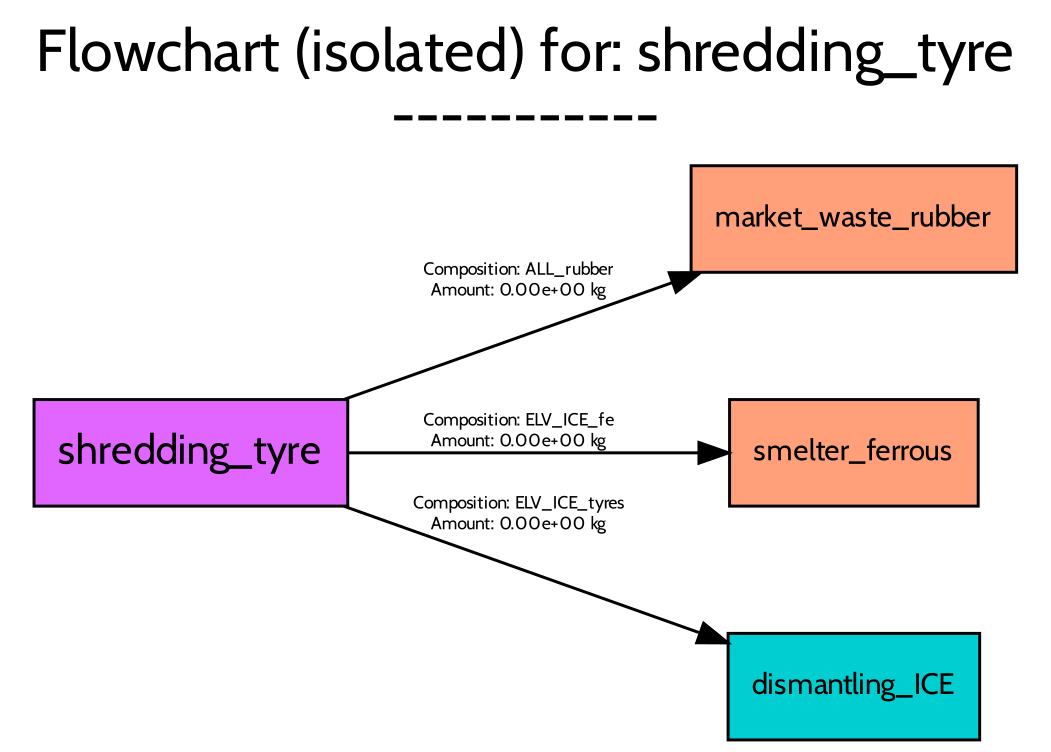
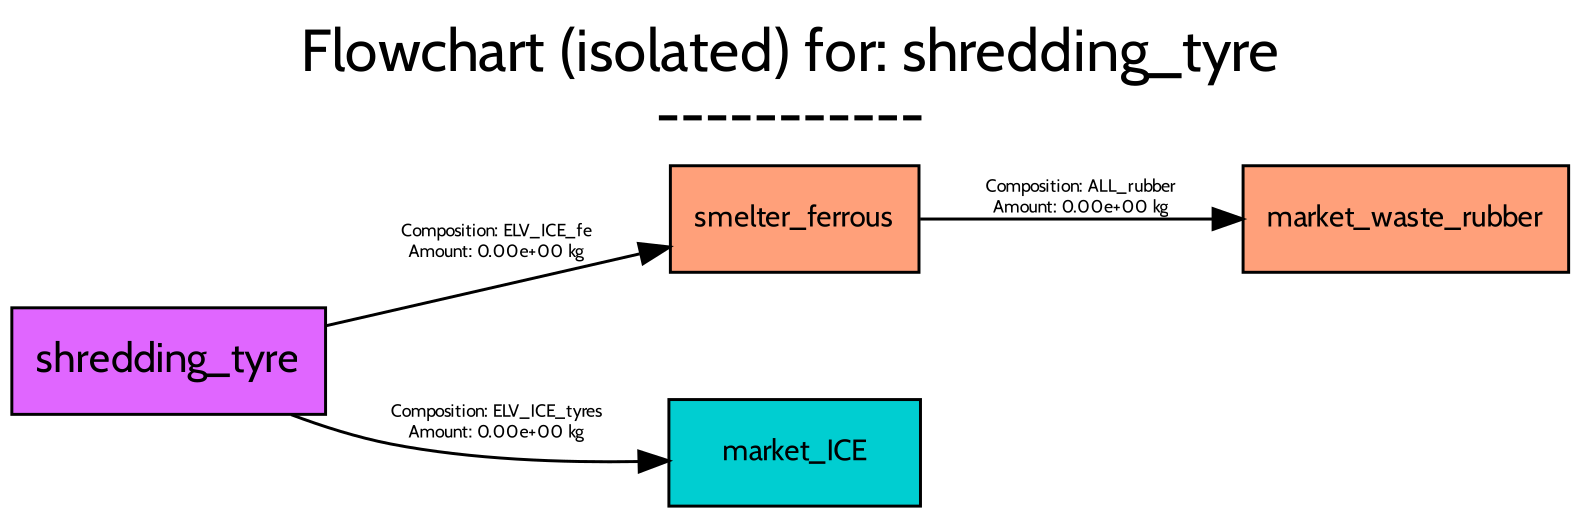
(508, 341) -> (1066, 219)
(854, 687) -> (795, 453)
